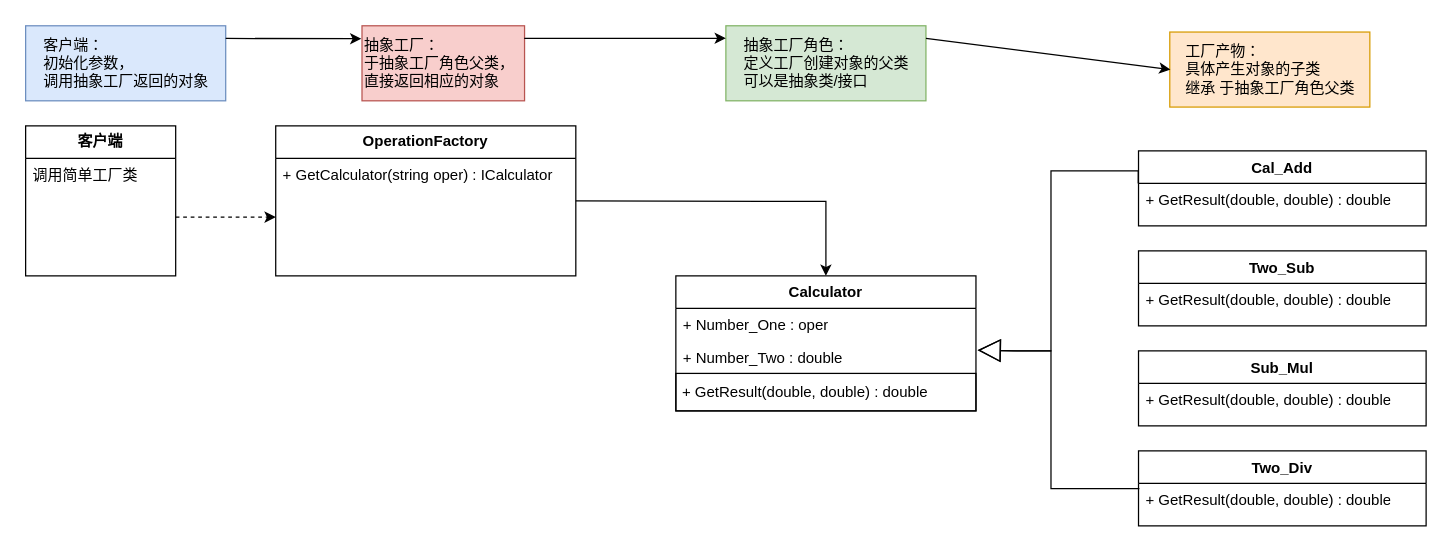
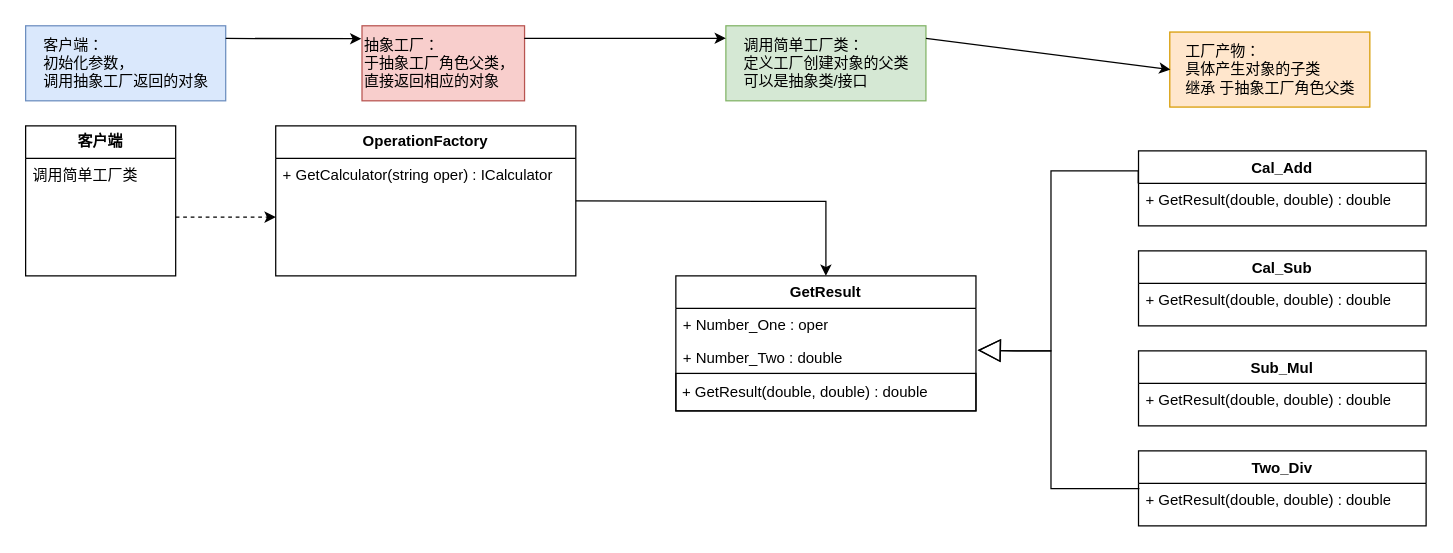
(826, 63) -> (826, 63)
(1282, 268) -> (1282, 268)
(826, 292) -> (826, 292)
